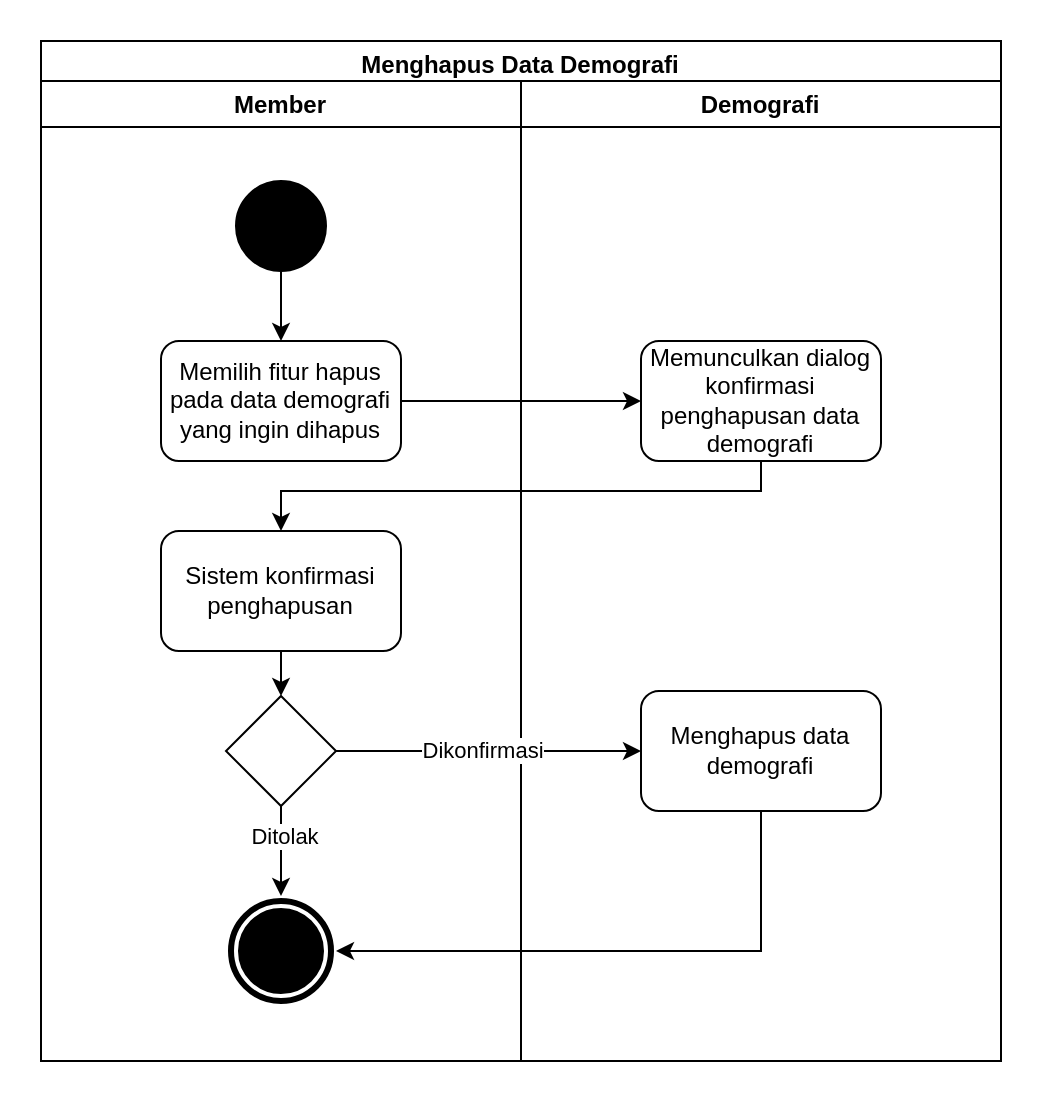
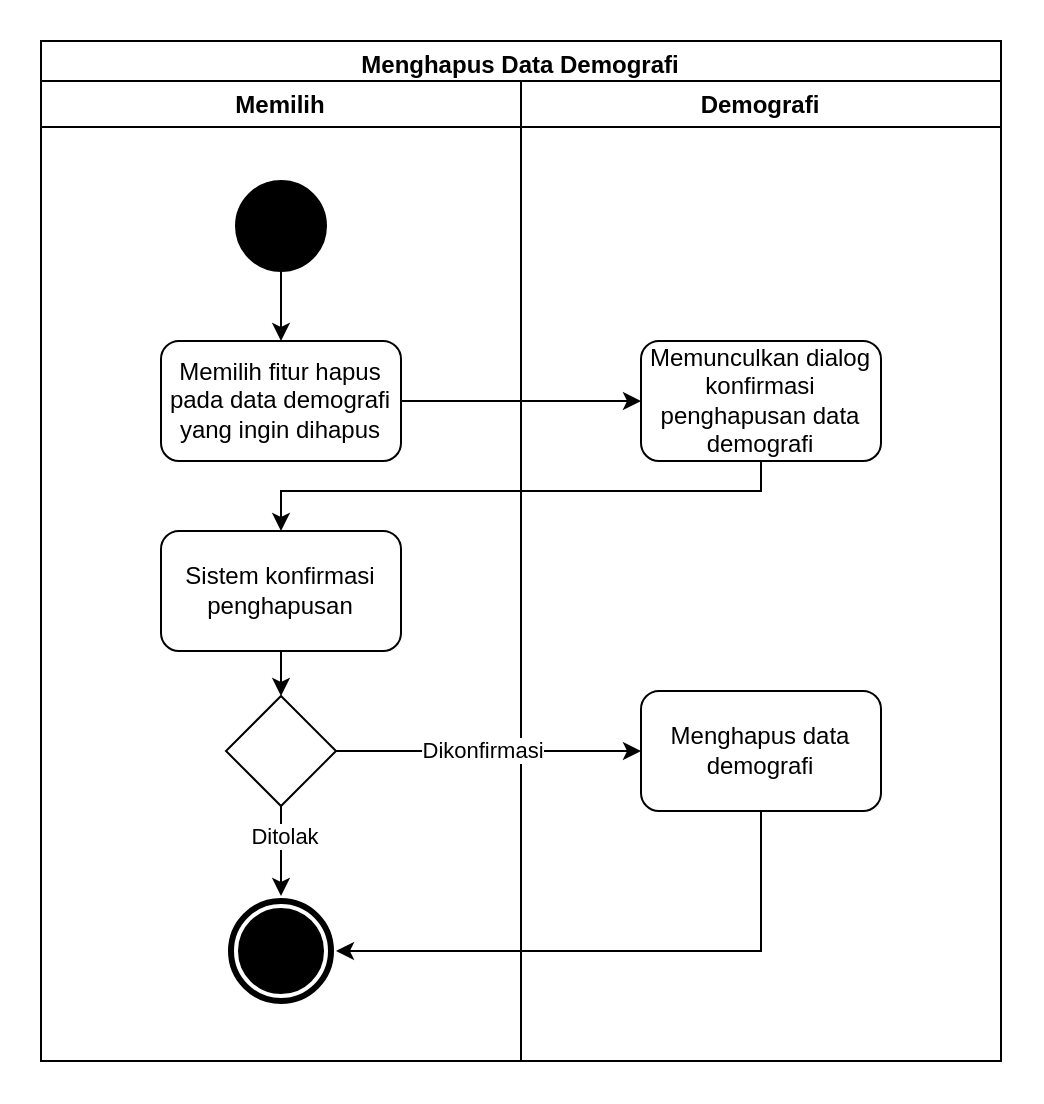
(280, 105) -> (280, 105)
